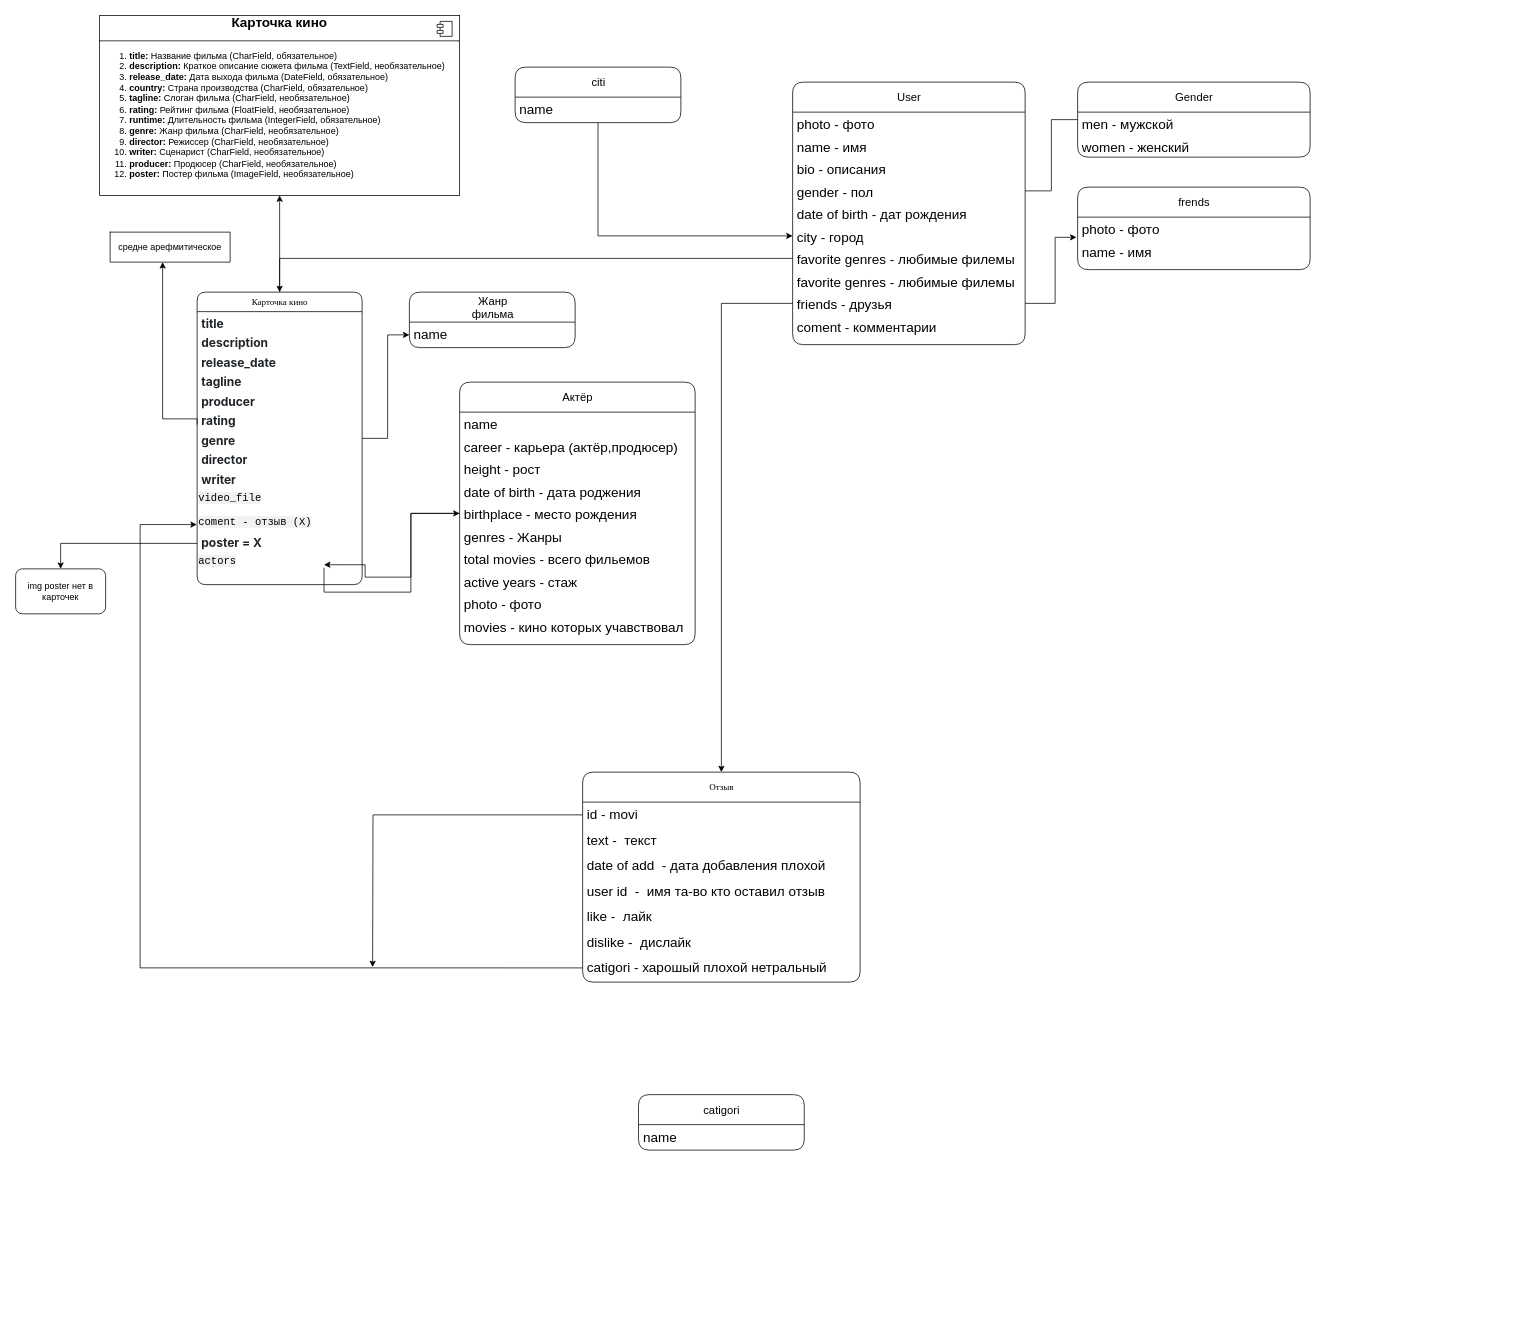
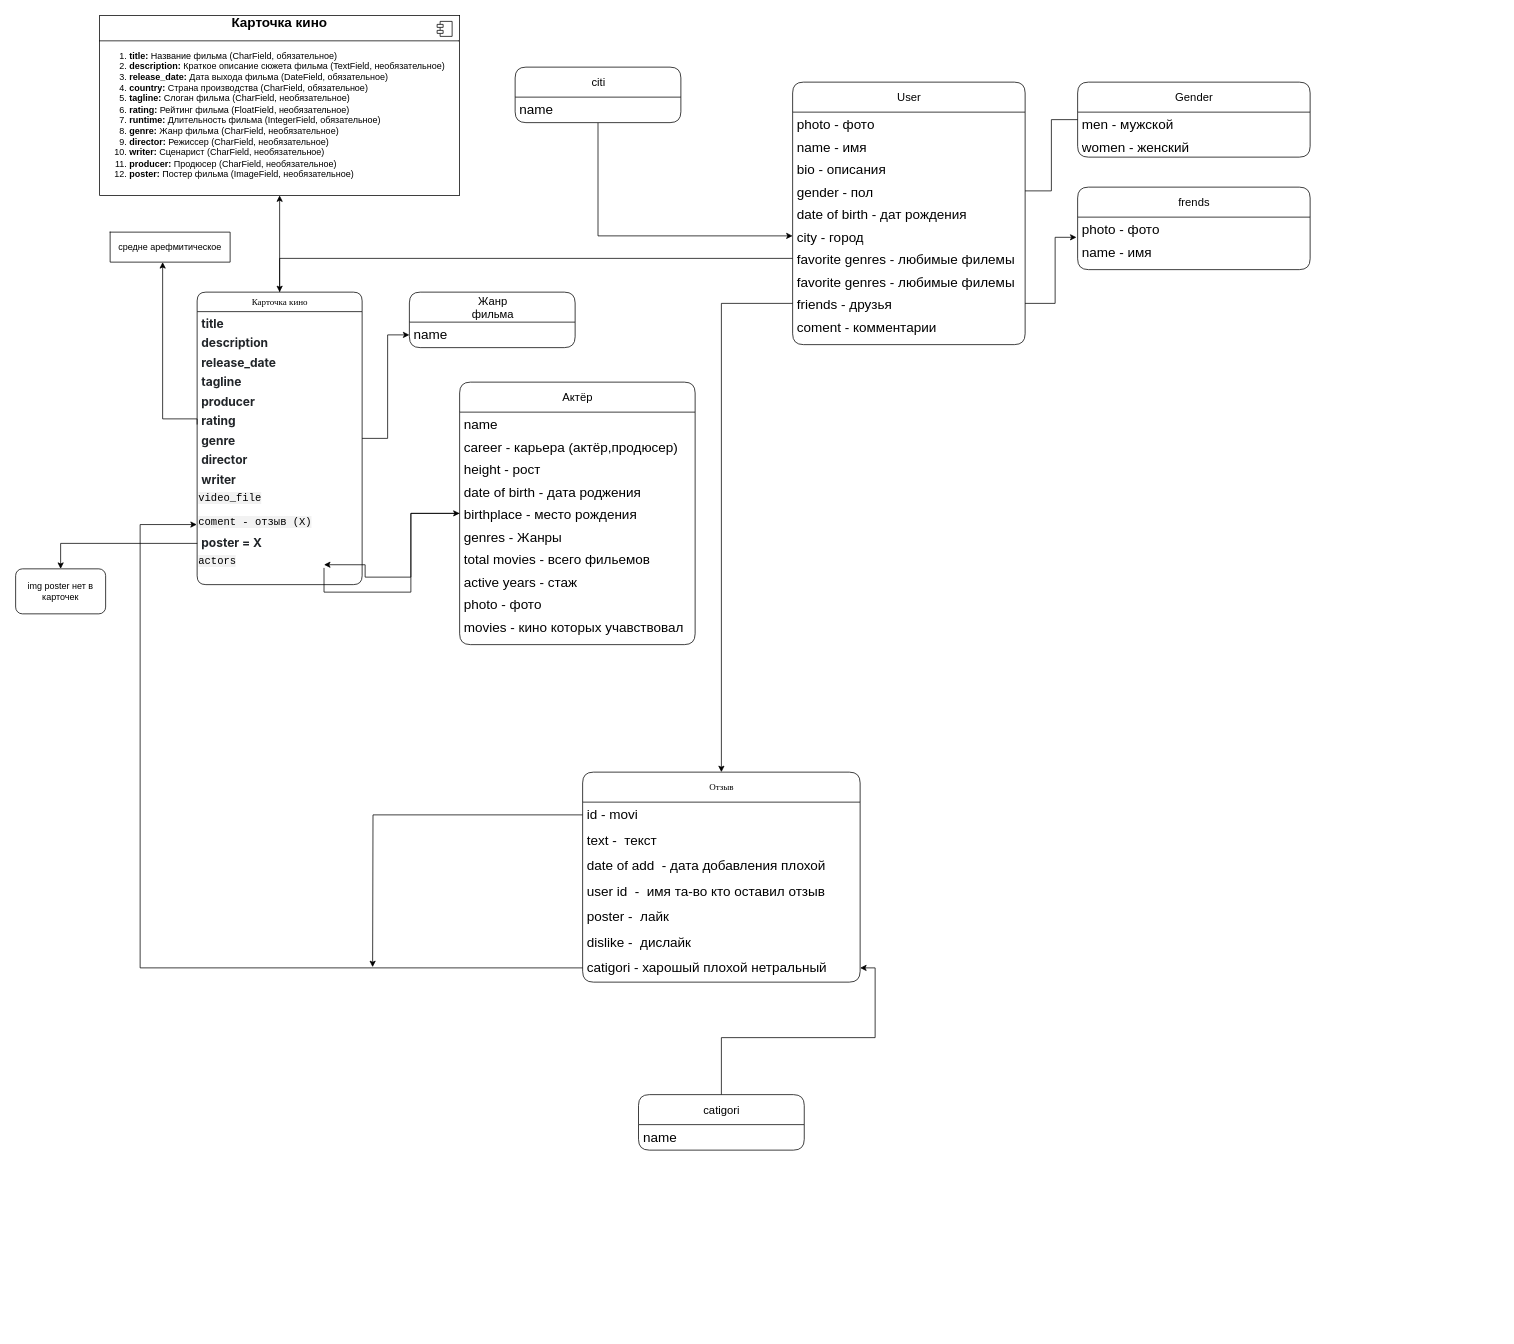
(625, 917) -> (636, 917)
none -> (770, 1038)
